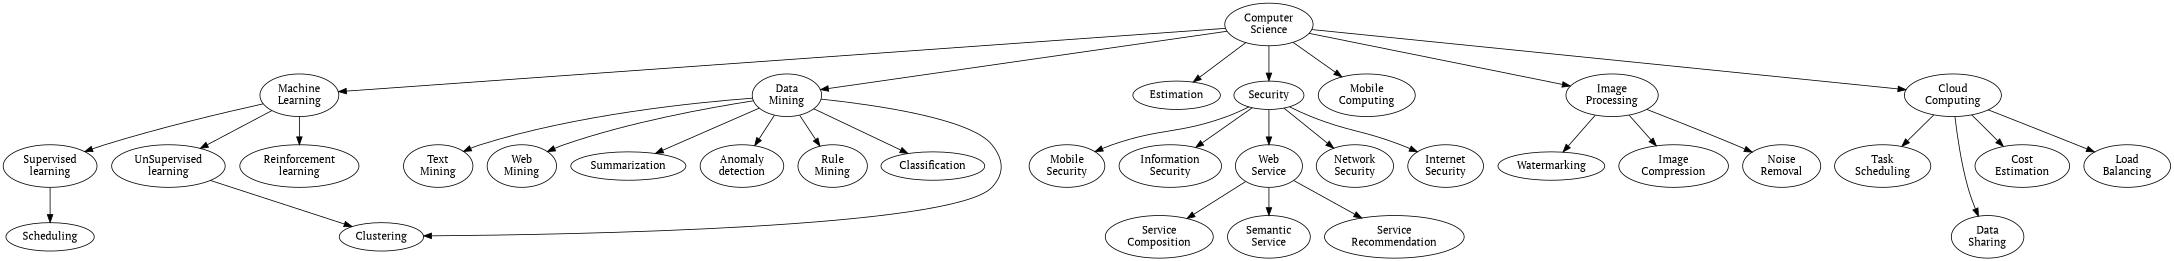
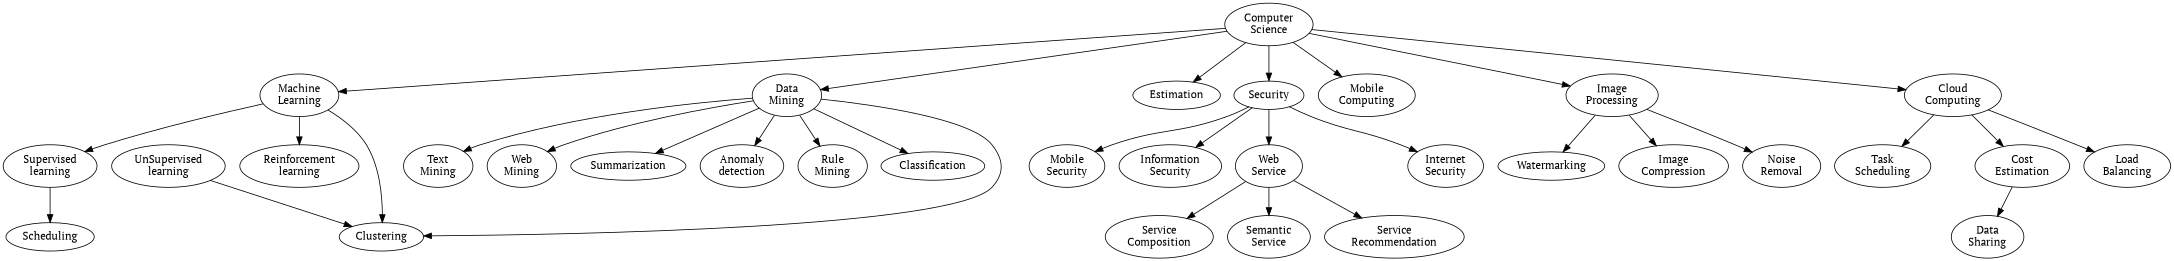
(240, 128) -> (371, 154)
(1962, 163) -> (2007, 198)
(1355, 166) -> none
